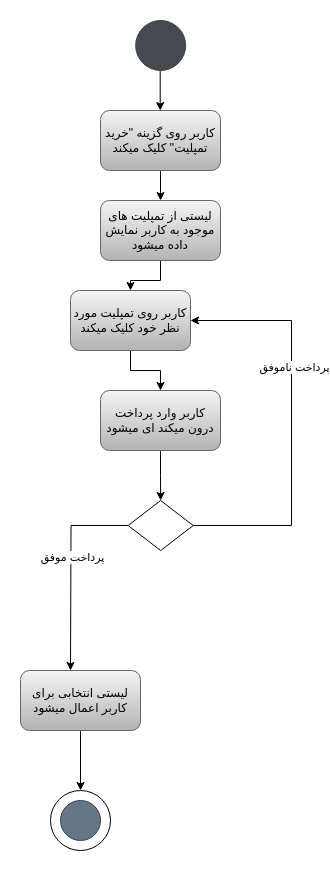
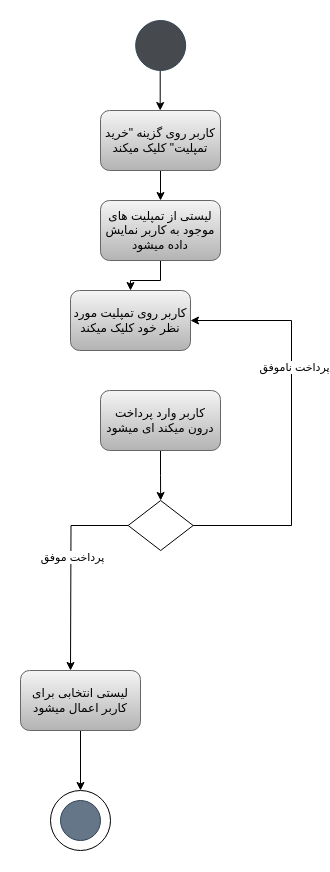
(142, 371) -> none
